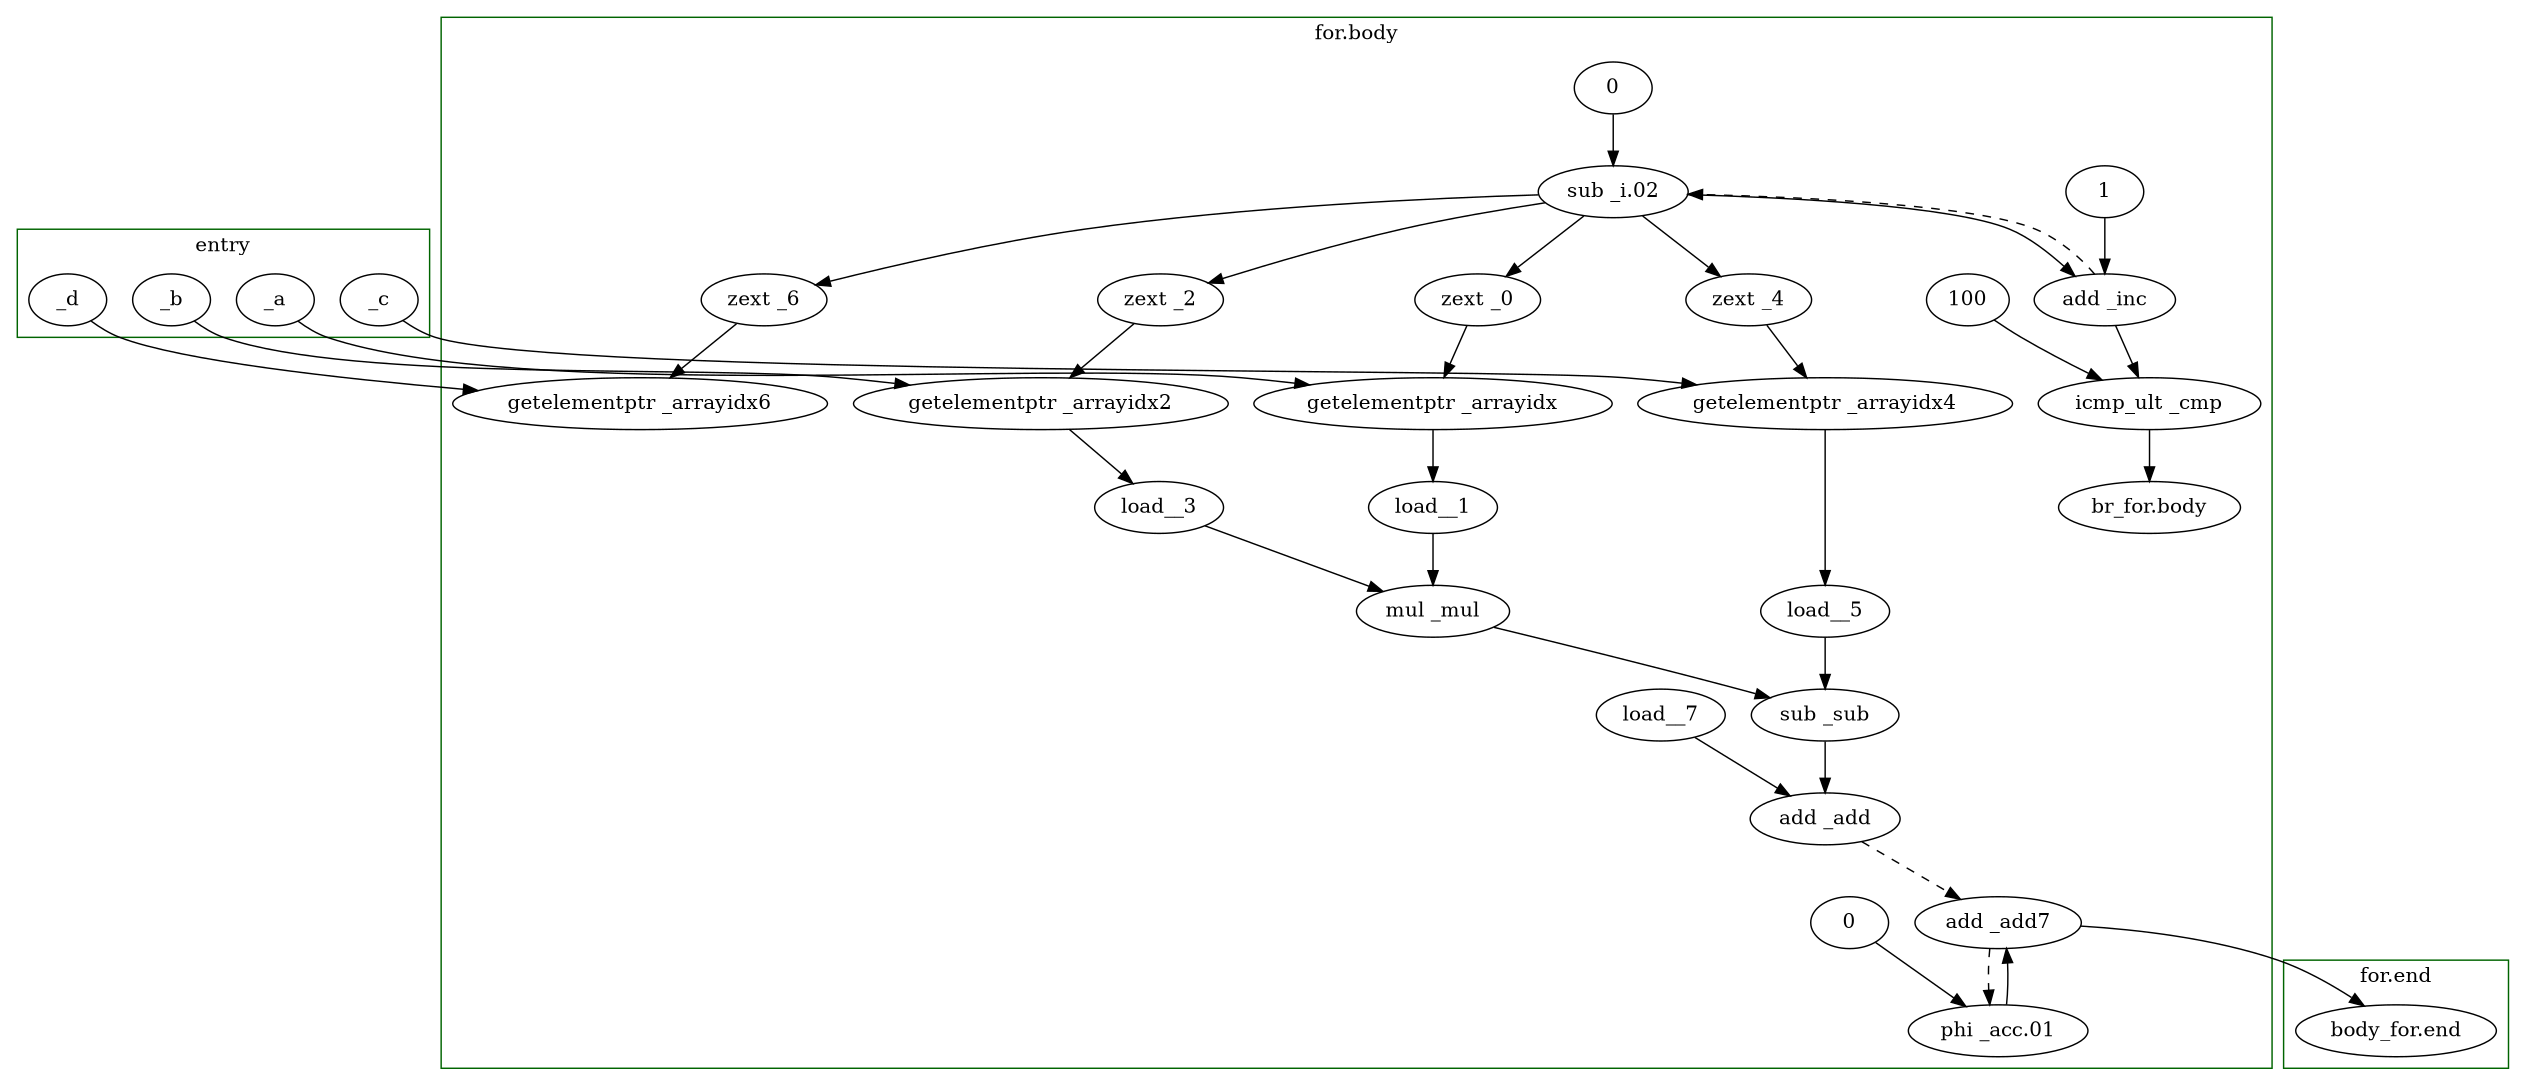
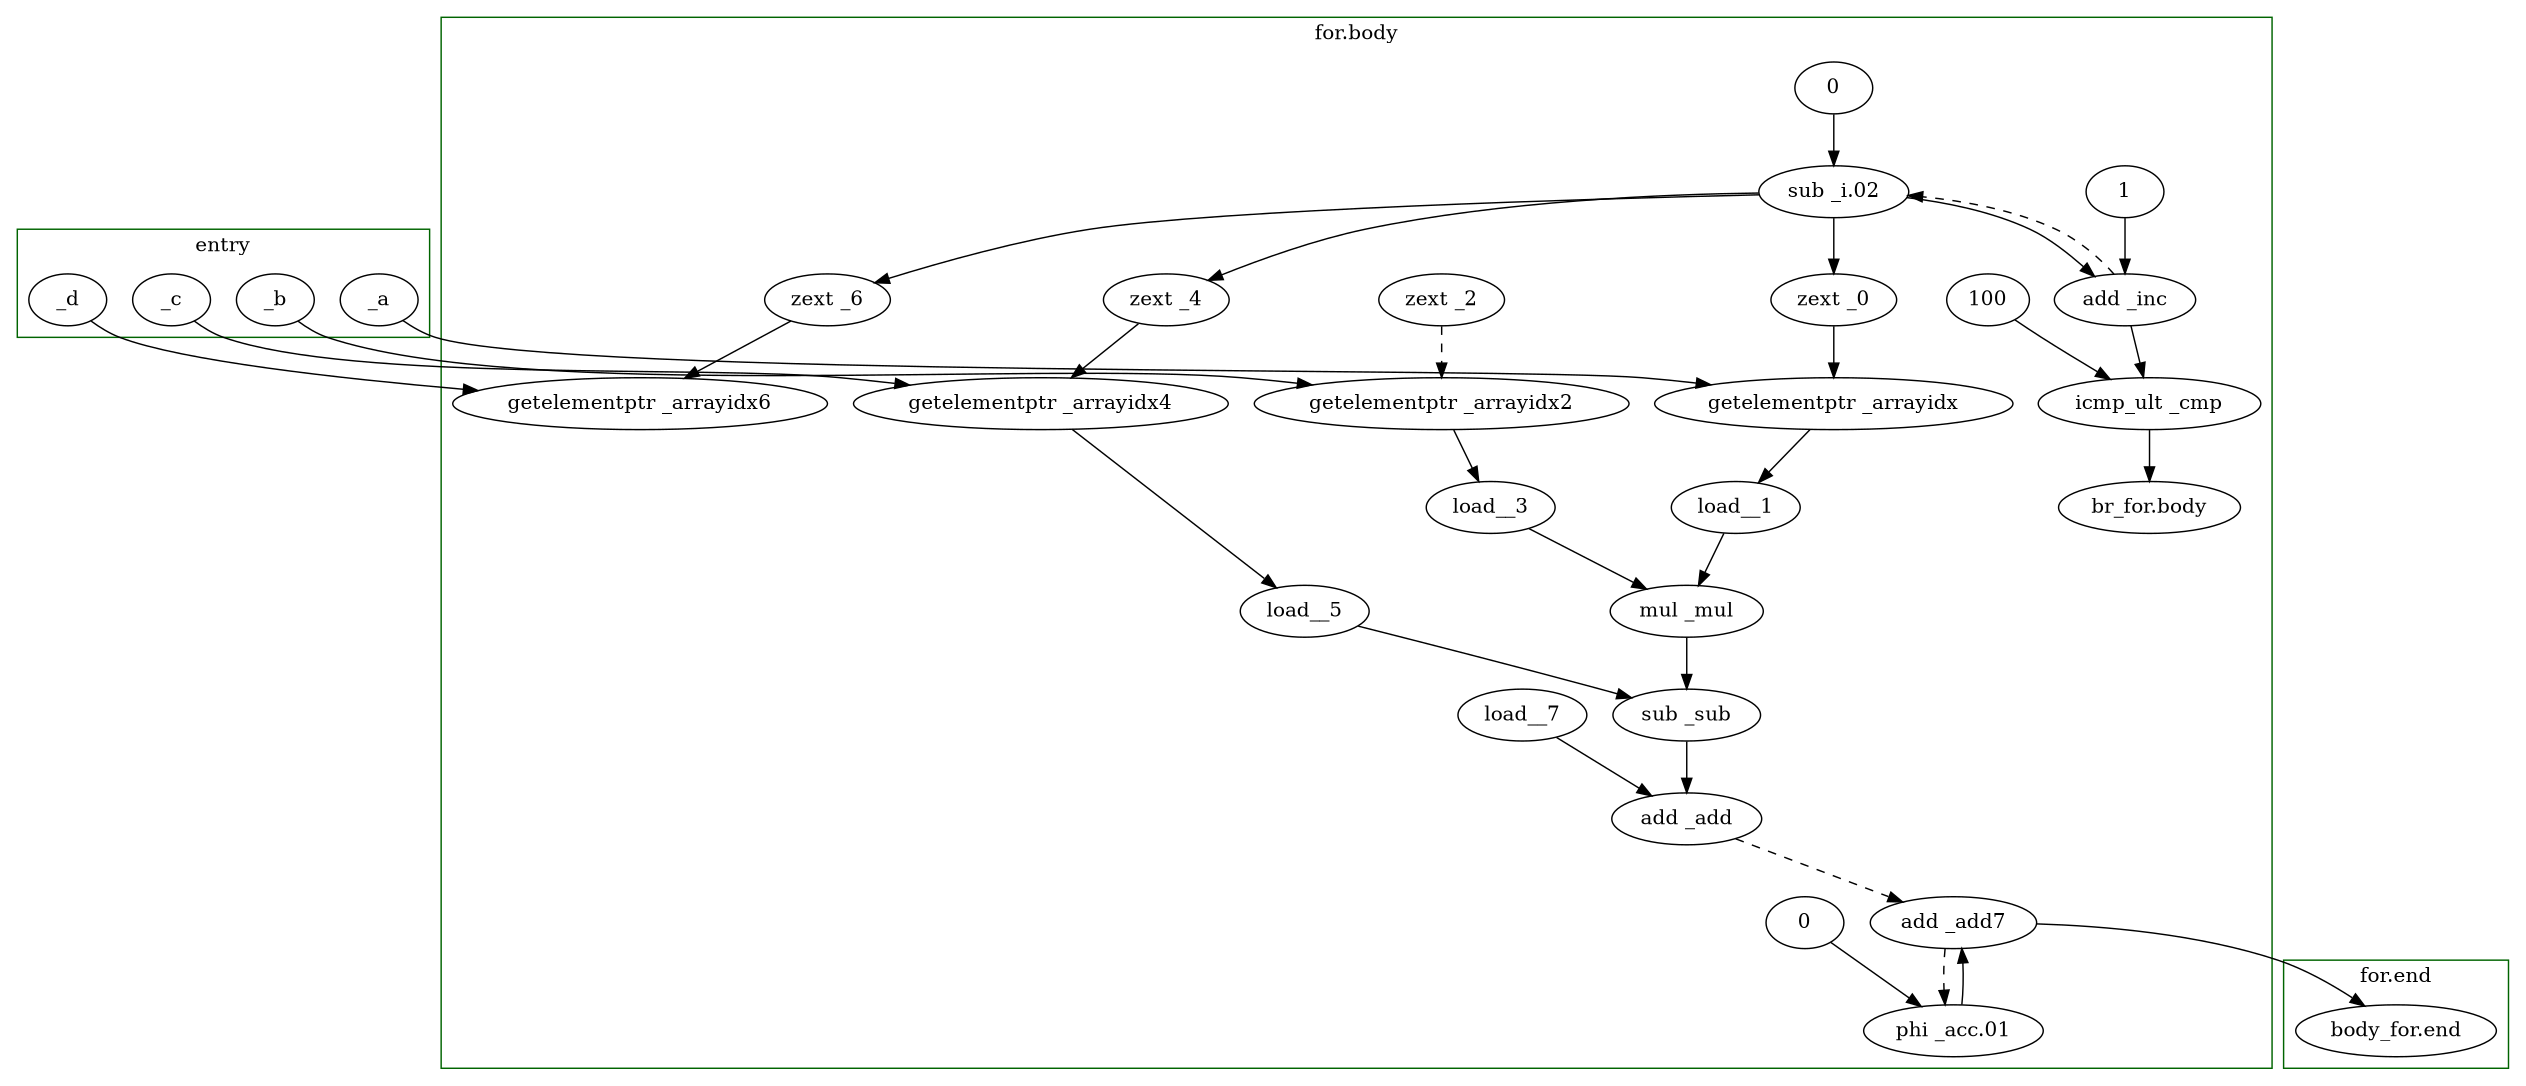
(1382, 234) -> none
(1107, 346) -> (1442, 345)
